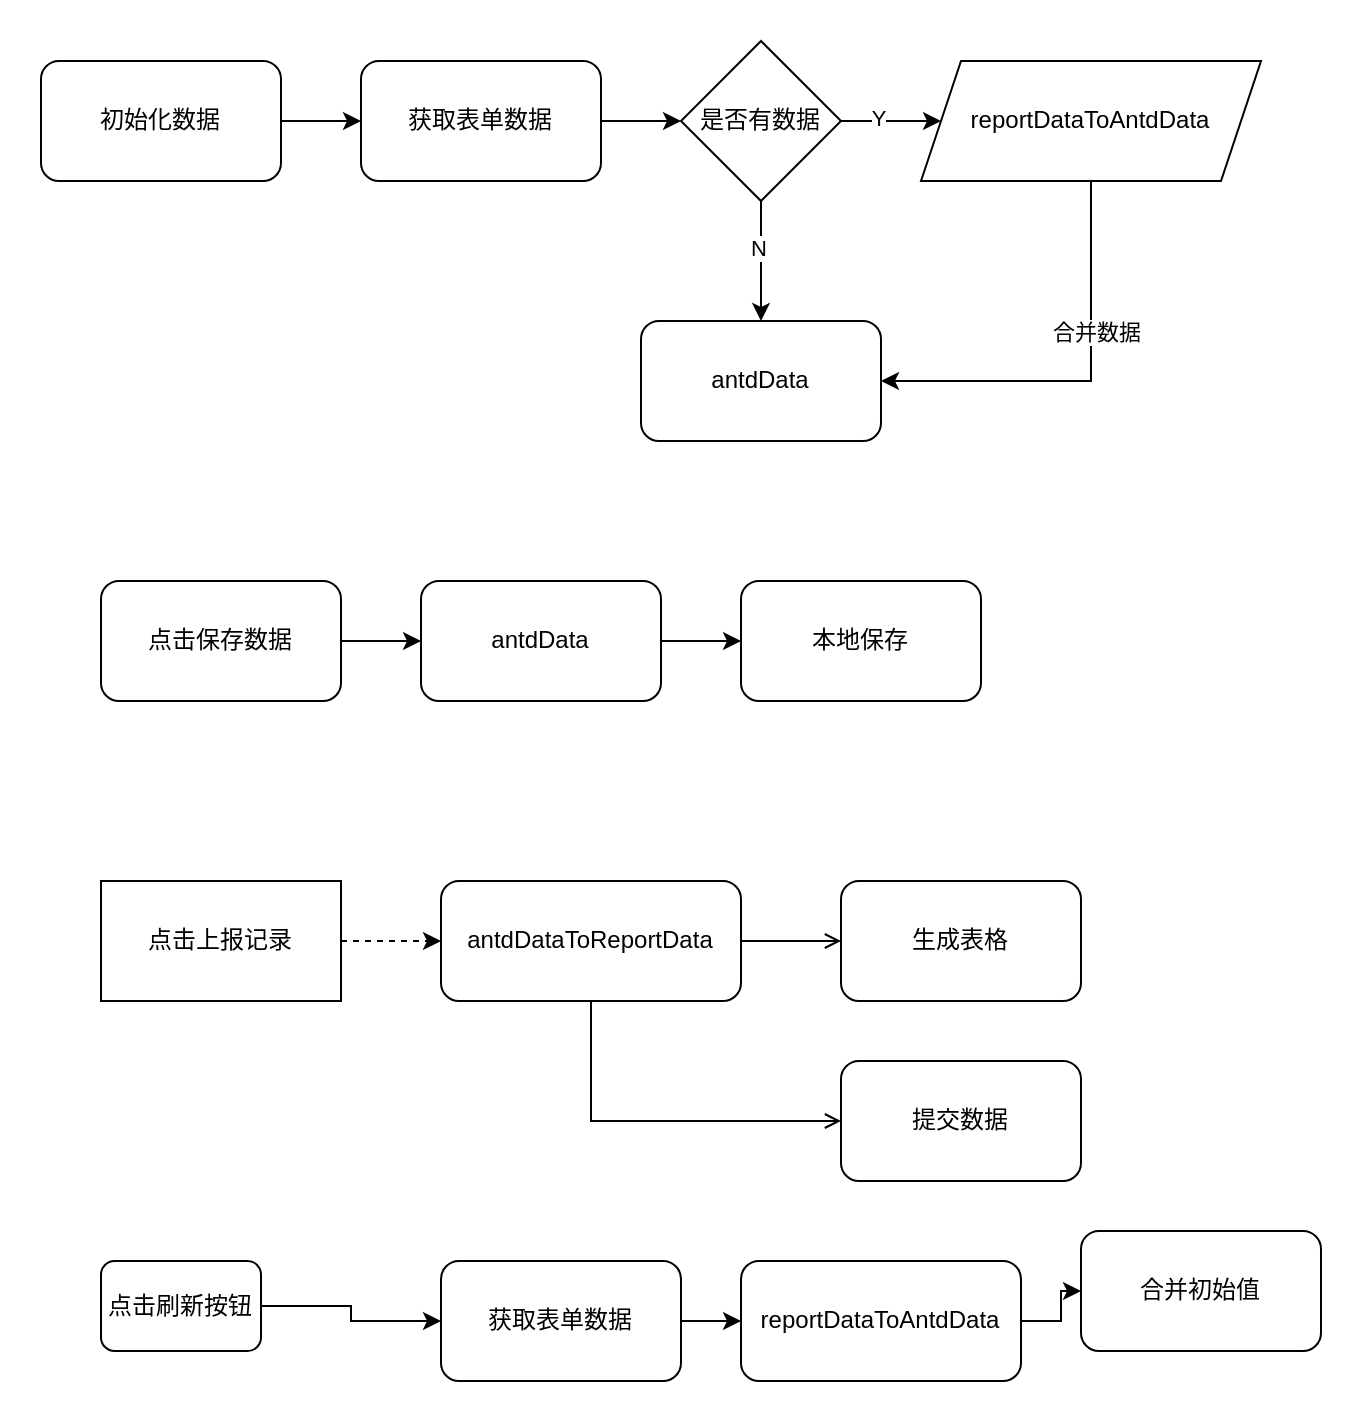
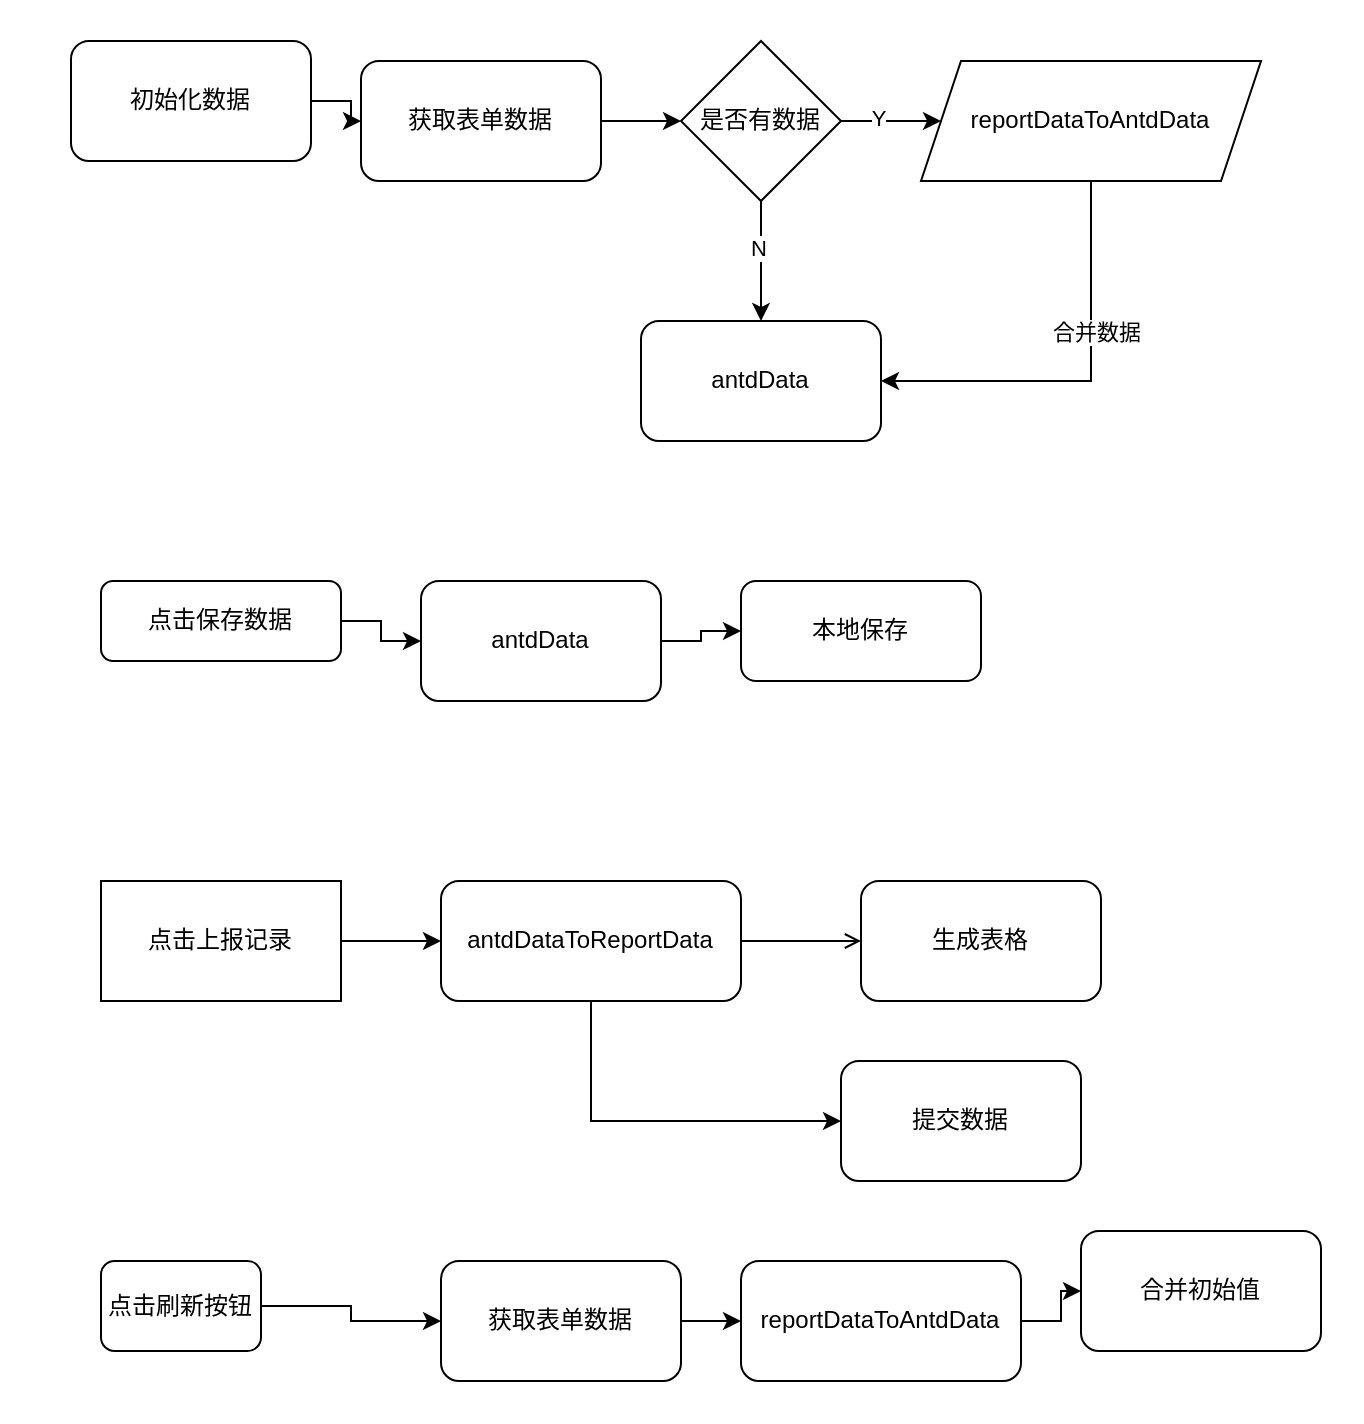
(161, 121) -> (191, 101)
(221, 641) -> (221, 621)
(861, 641) -> (861, 631)
(385, 941) -> (385, 941)
(961, 941) -> (981, 941)
(829, 1121) -> (826, 1121)
